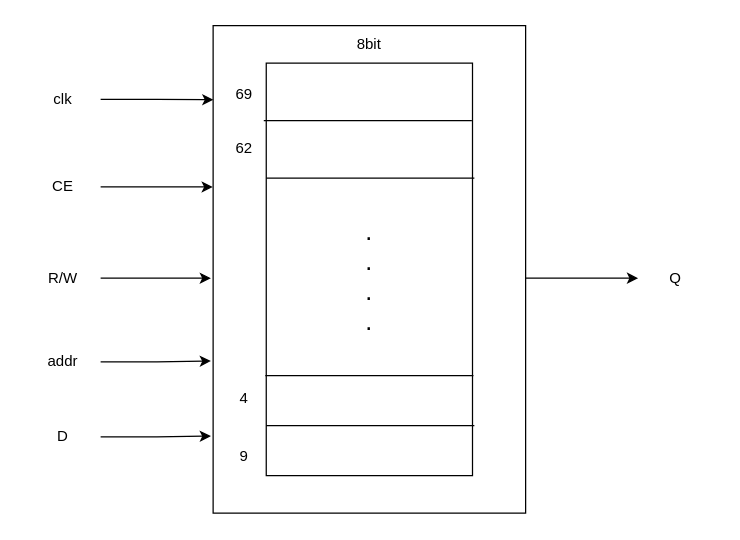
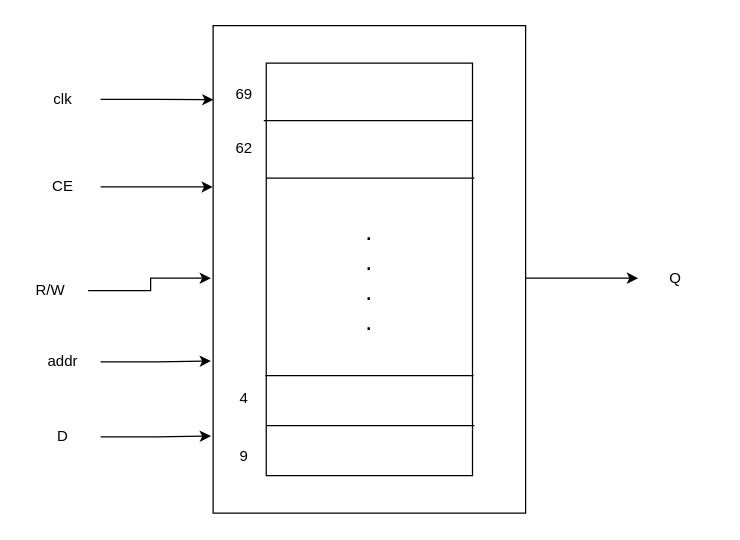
(369, 44) -> none
(63, 278) -> (51, 291)
